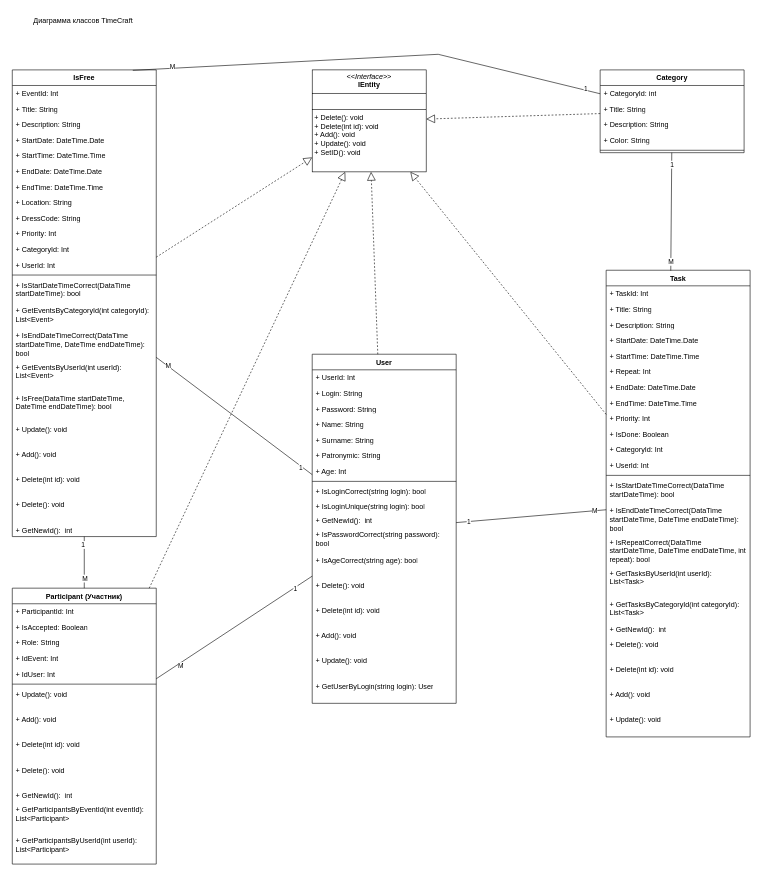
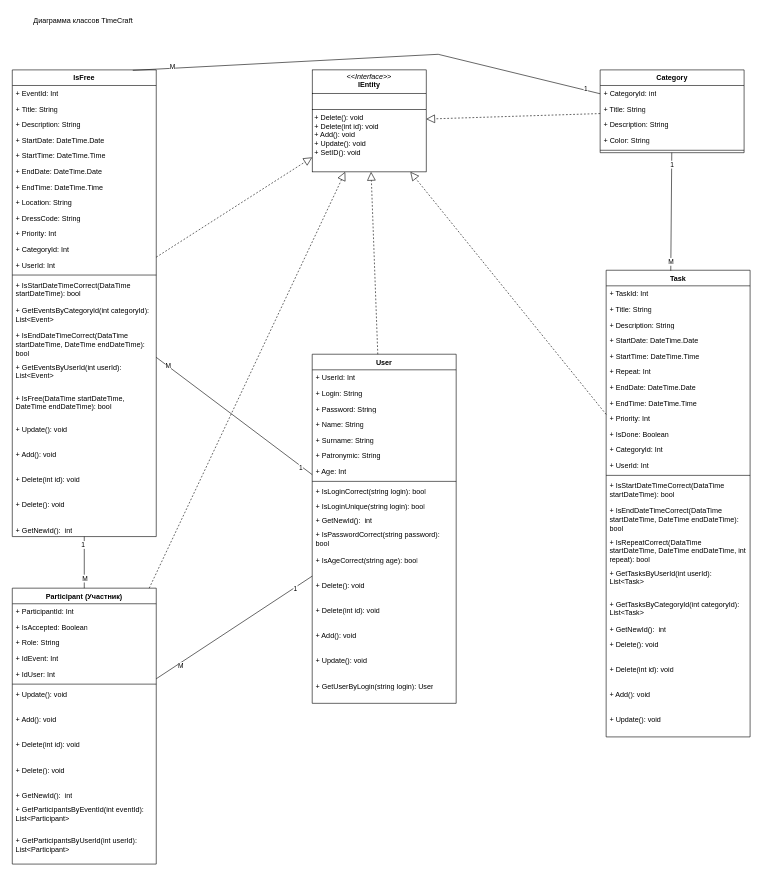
(531, 516) -> none
